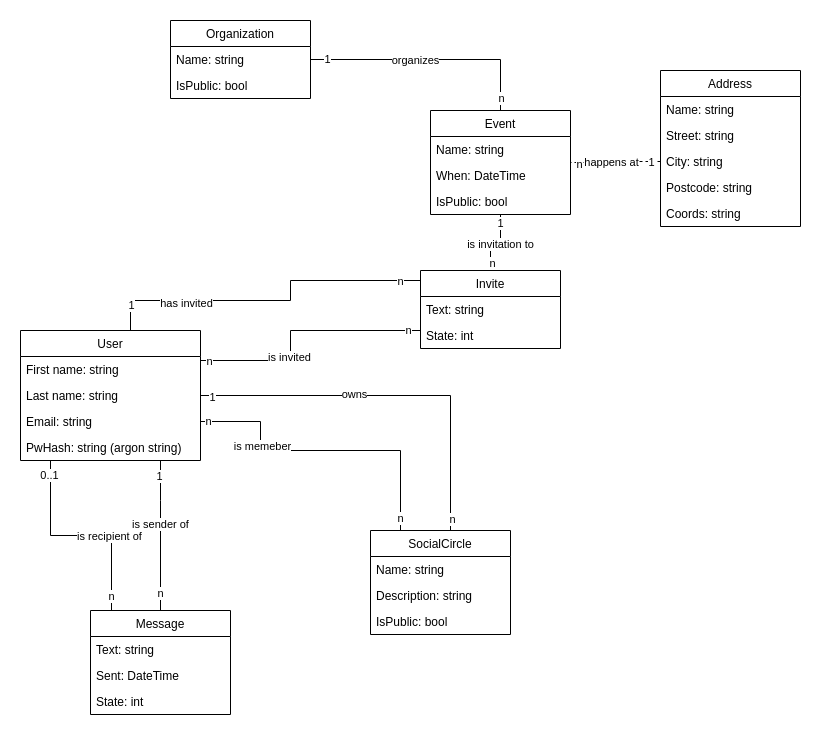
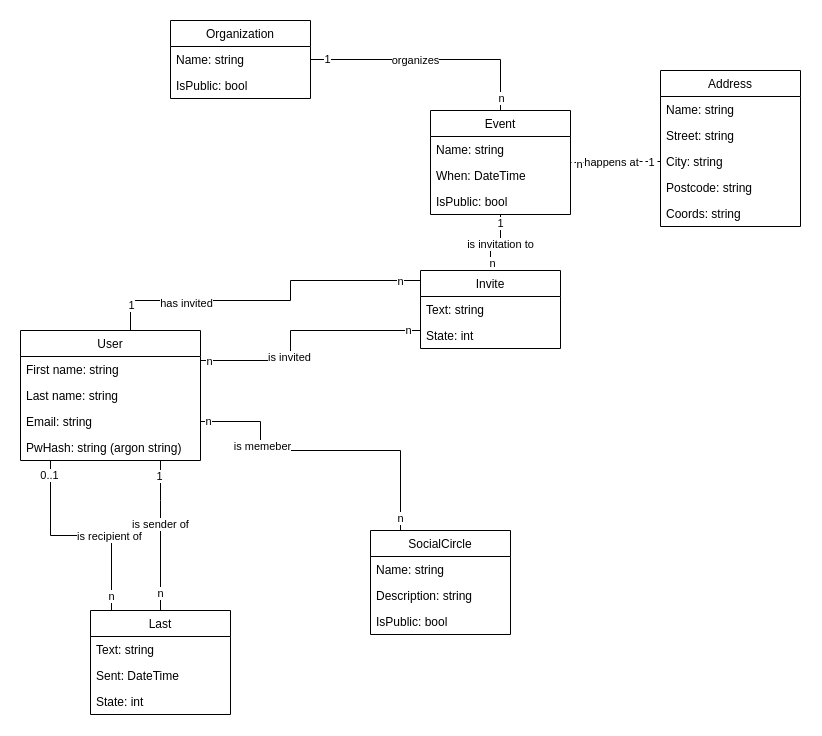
(392, 396) -> none
(160, 624) -> (160, 624)
